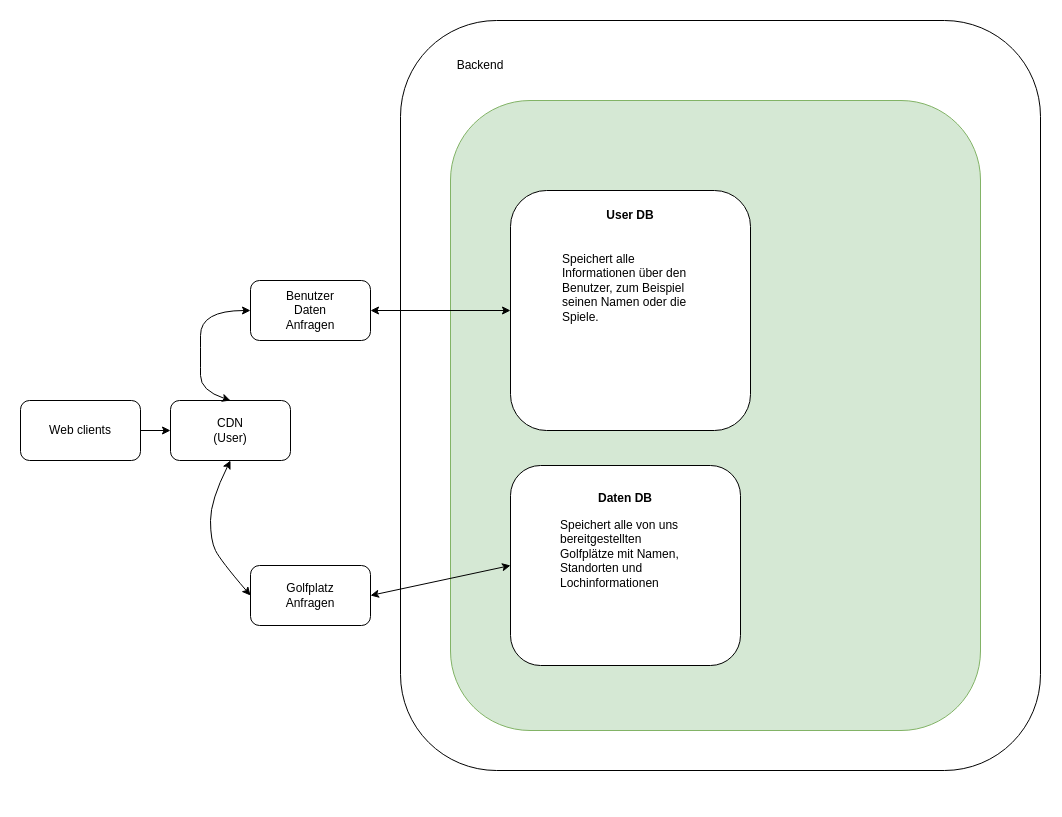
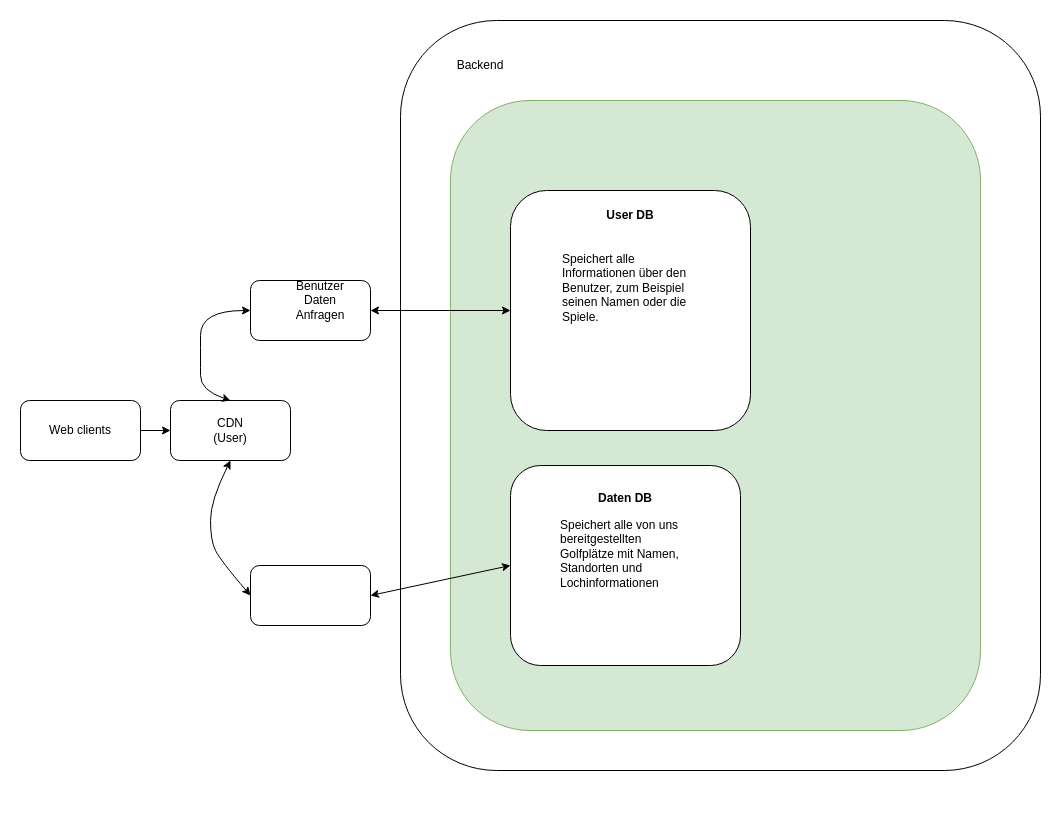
(311, 311) -> (321, 301)
(311, 596) -> none
